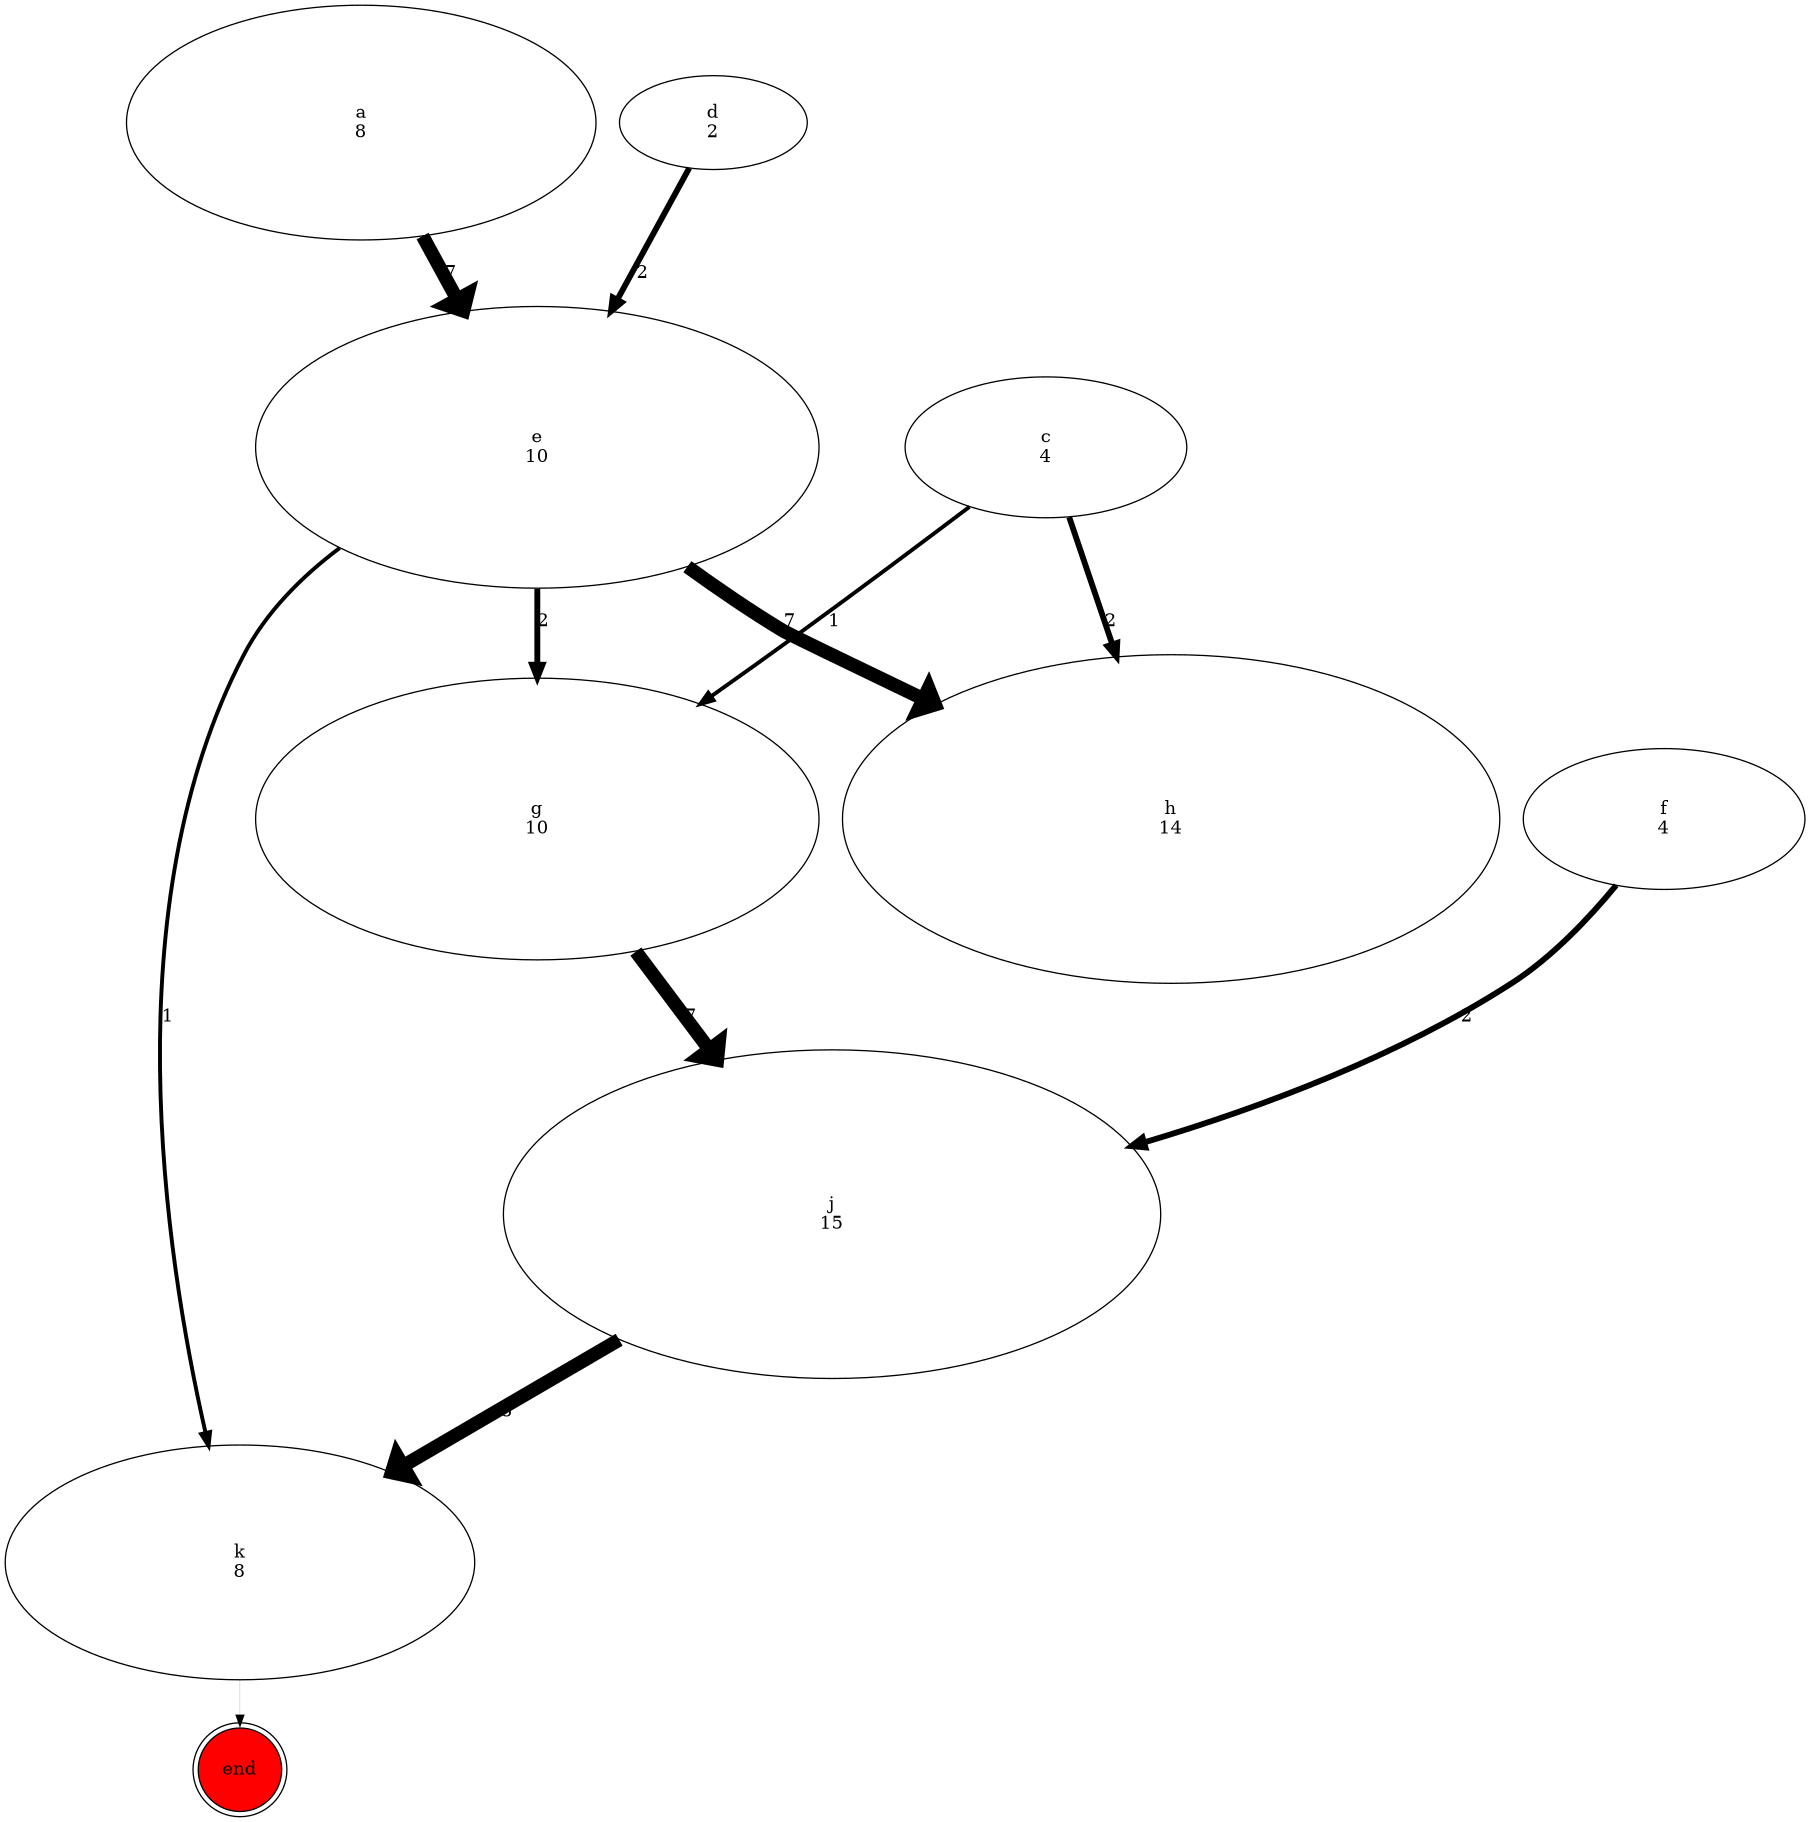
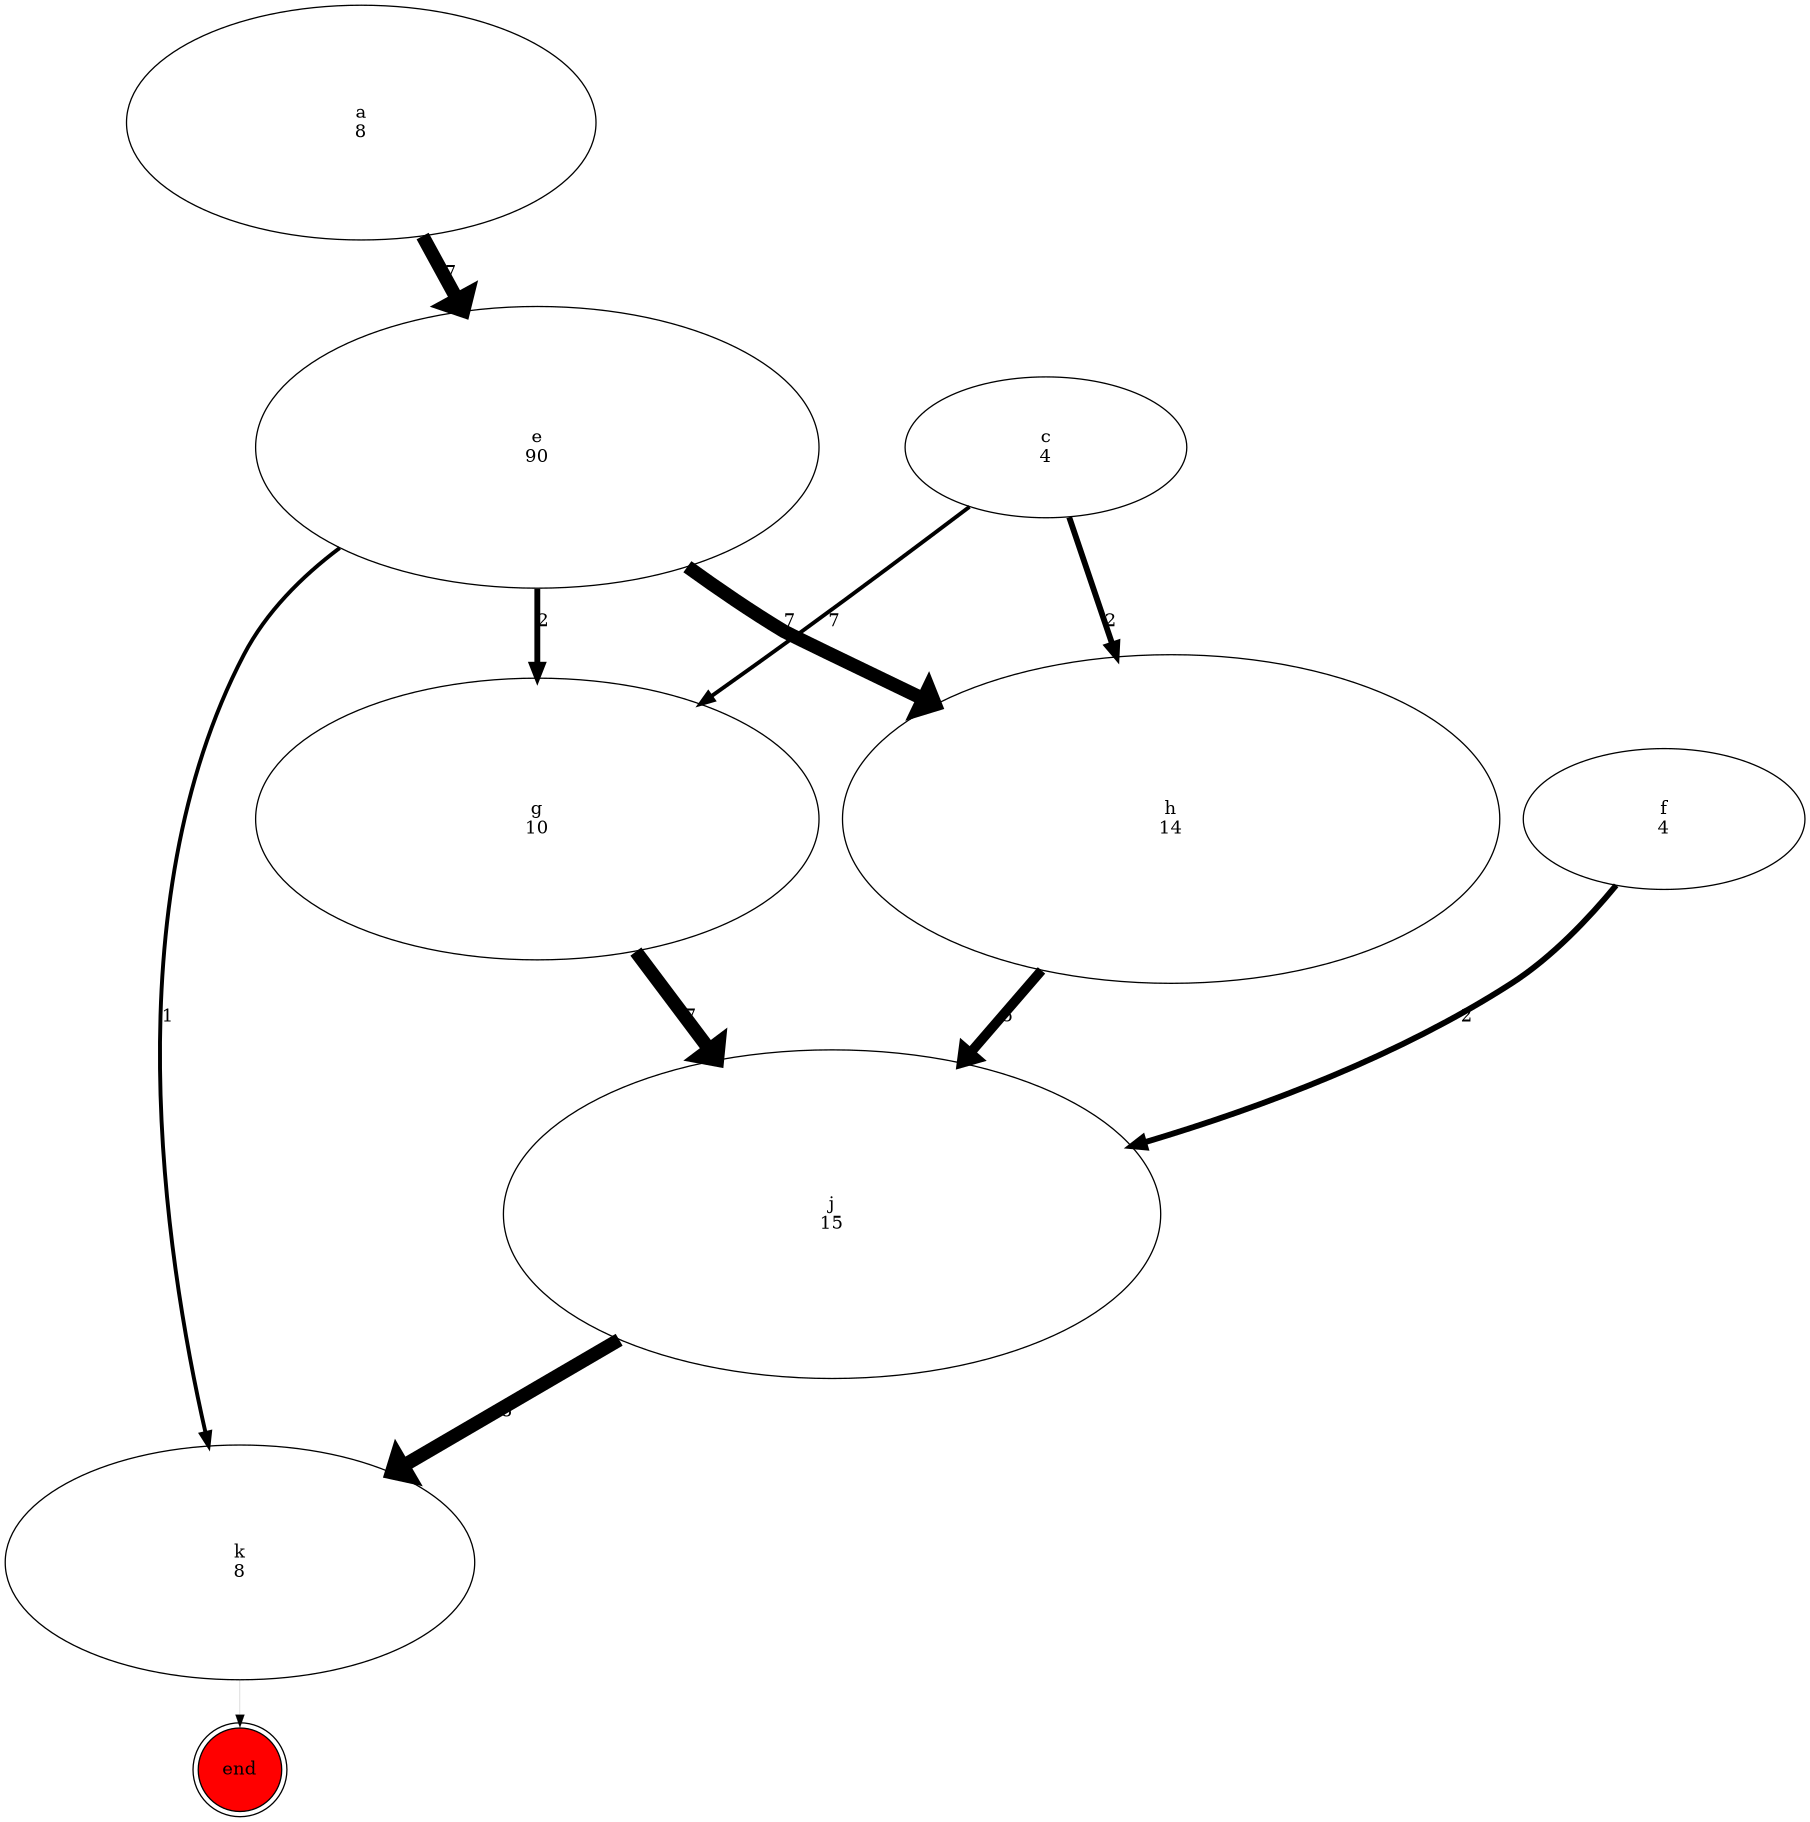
(713, 123) -> none
(537, 447) -> (537, 447)
(835, 621) -> (835, 621)
none -> (1006, 1012)
